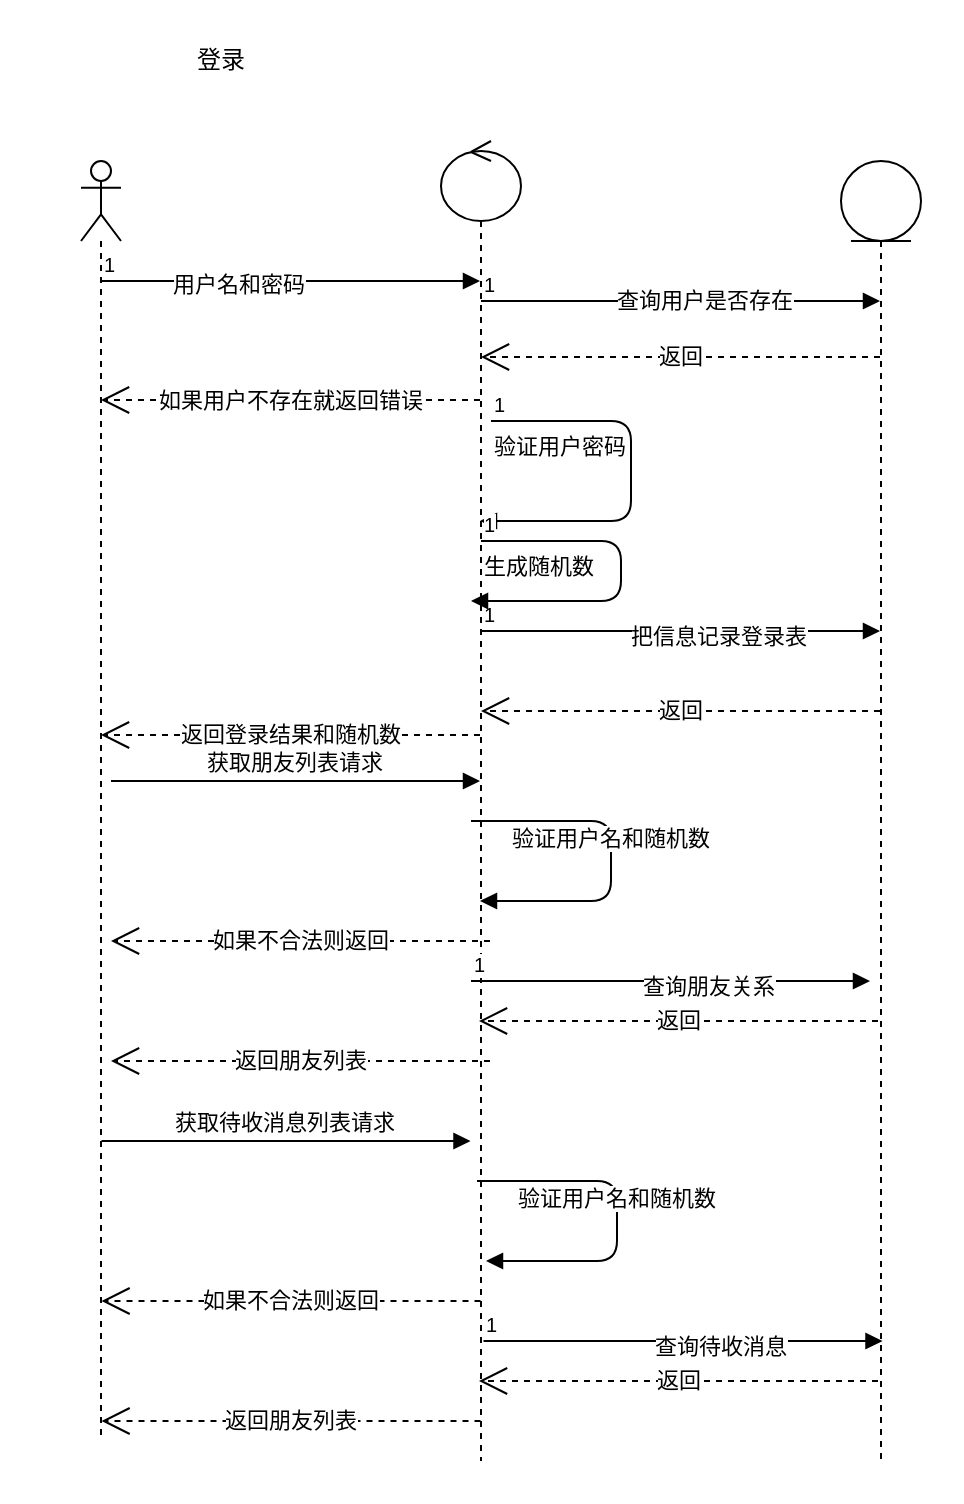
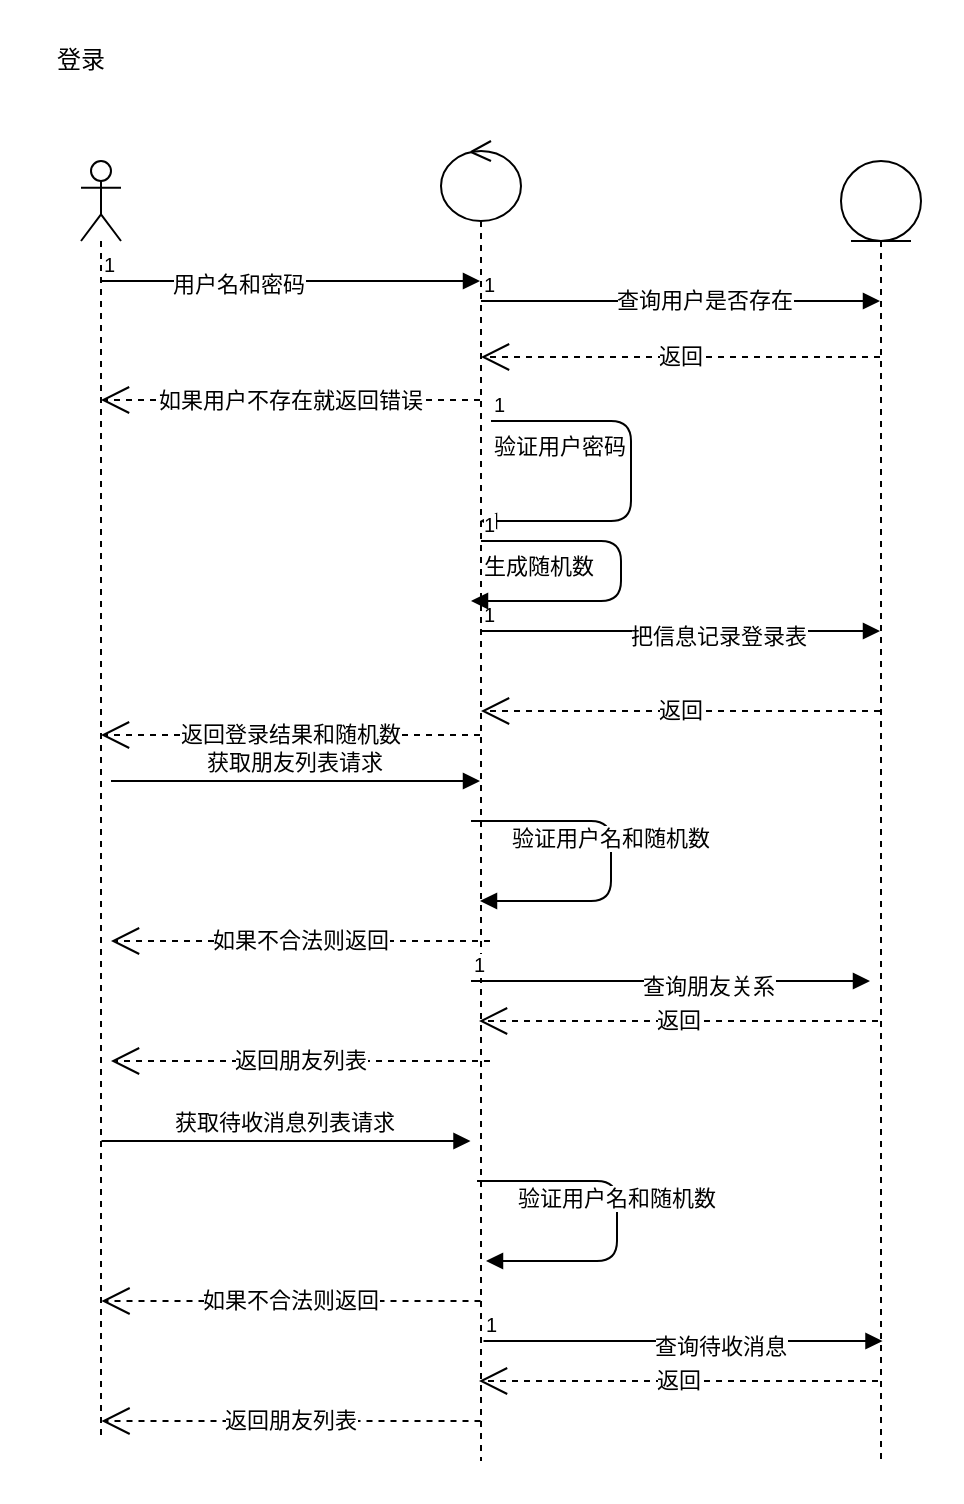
(221, 61) -> (81, 61)
